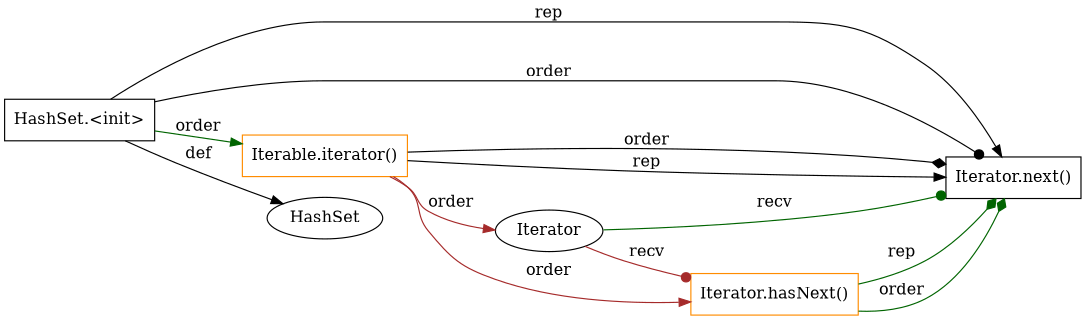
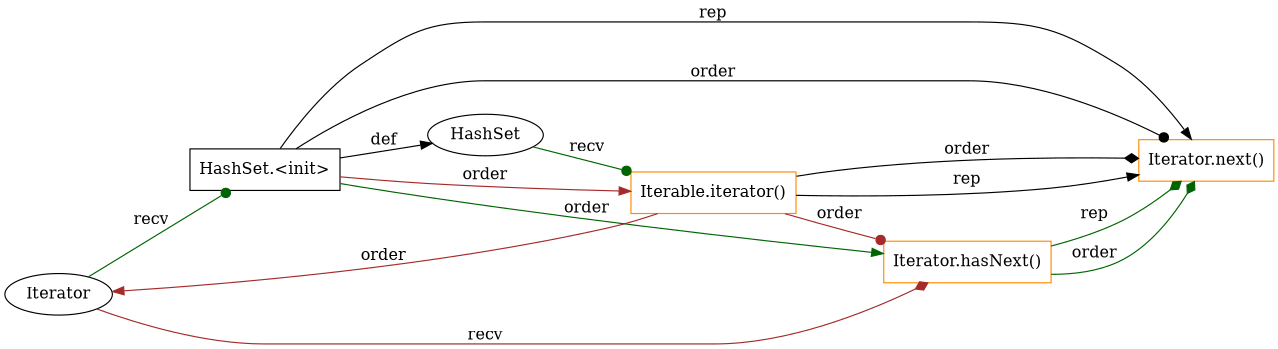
(193, 137) -> (479, 186)
none -> (578, 158)
(1013, 178) -> (1206, 160)
none -> (592, 220)
(771, 221) -> (155, 236)
(632, 263) -> (508, 344)
(512, 285) -> (830, 226)
